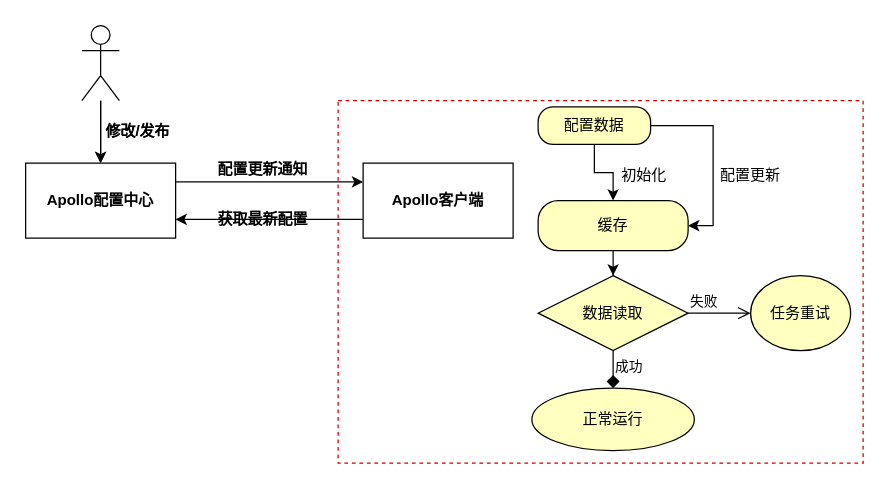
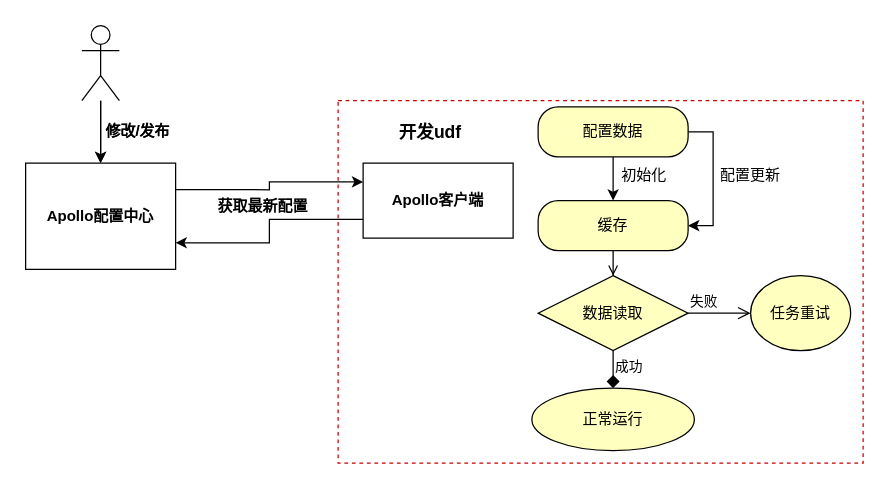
(594, 126) -> (613, 132)
none -> (431, 132)
(263, 169) -> none
(101, 201) -> (101, 216)
(263, 219) -> (263, 207)
(613, 266) -> (613, 267)
